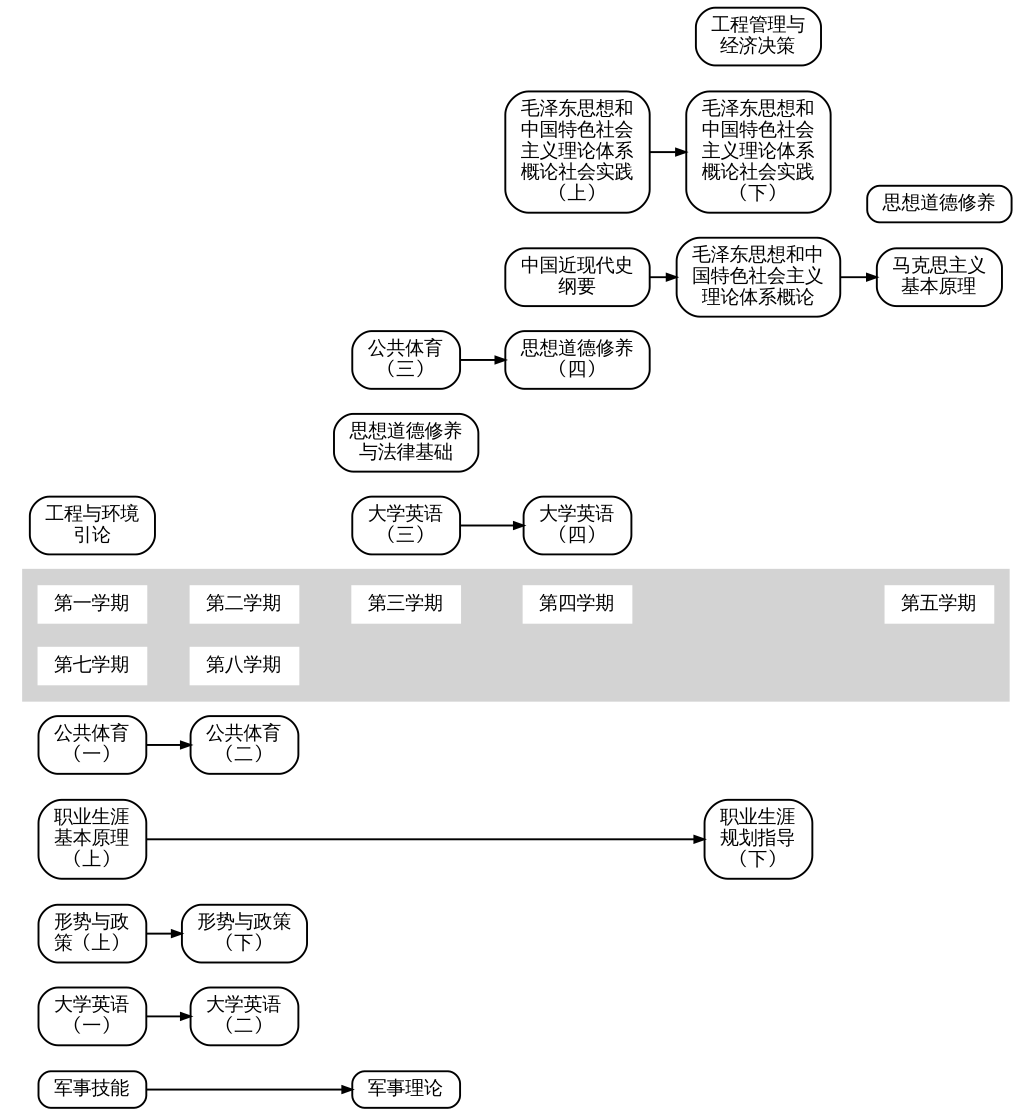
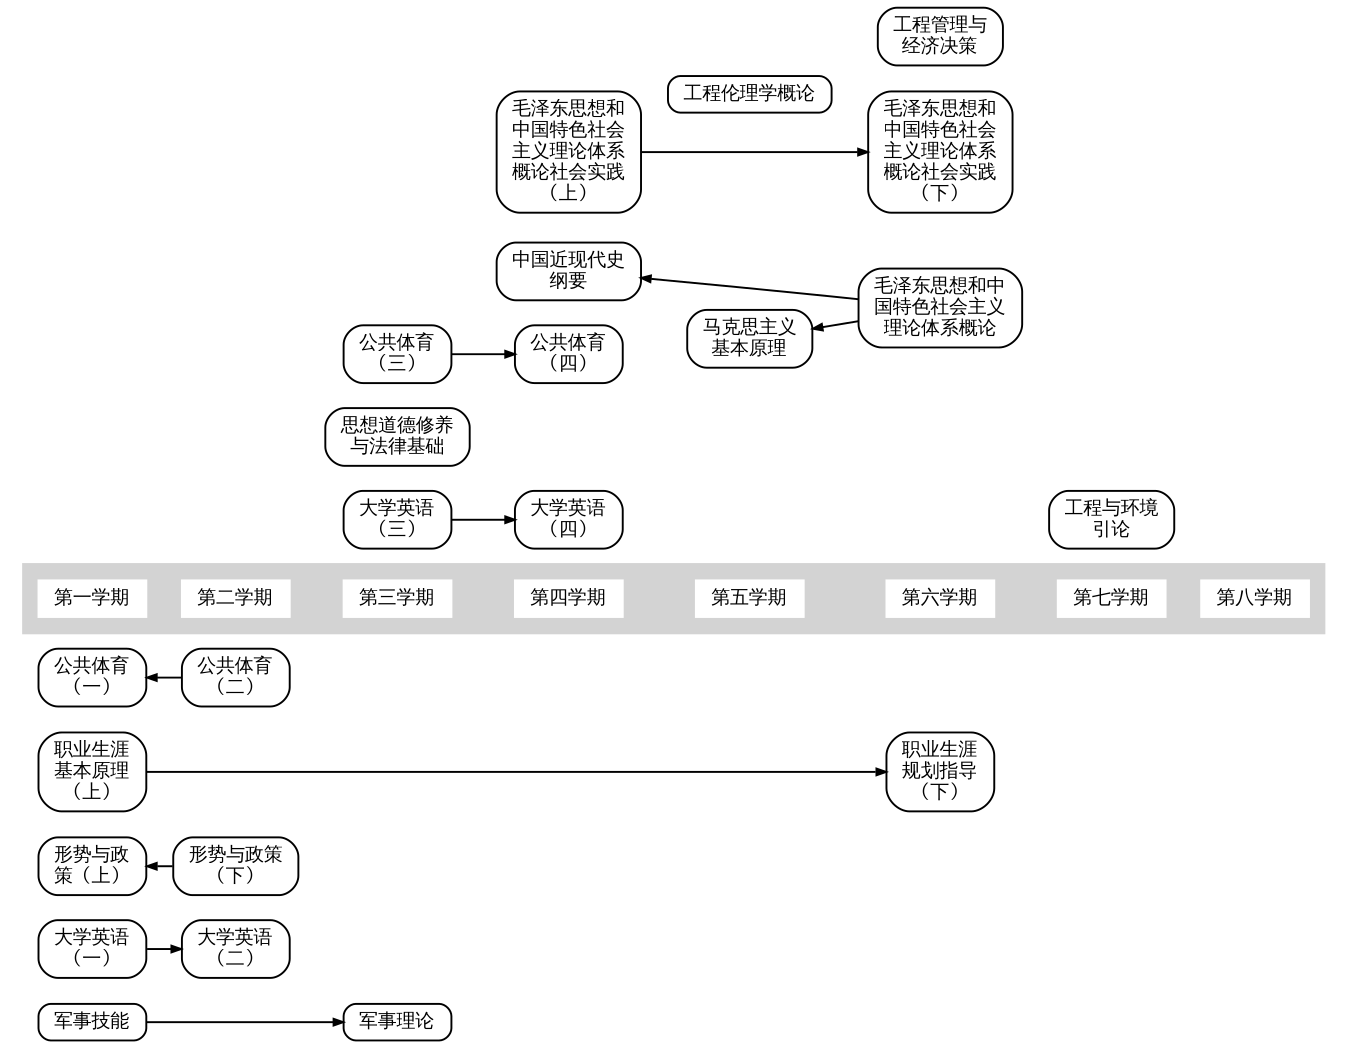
(939, 204) -> (750, 94)
(658, 277) -> (755, 289)
(578, 360) -> (569, 354)
none -> (940, 599)
(164, 745) -> (169, 678)
(159, 934) -> (165, 866)
